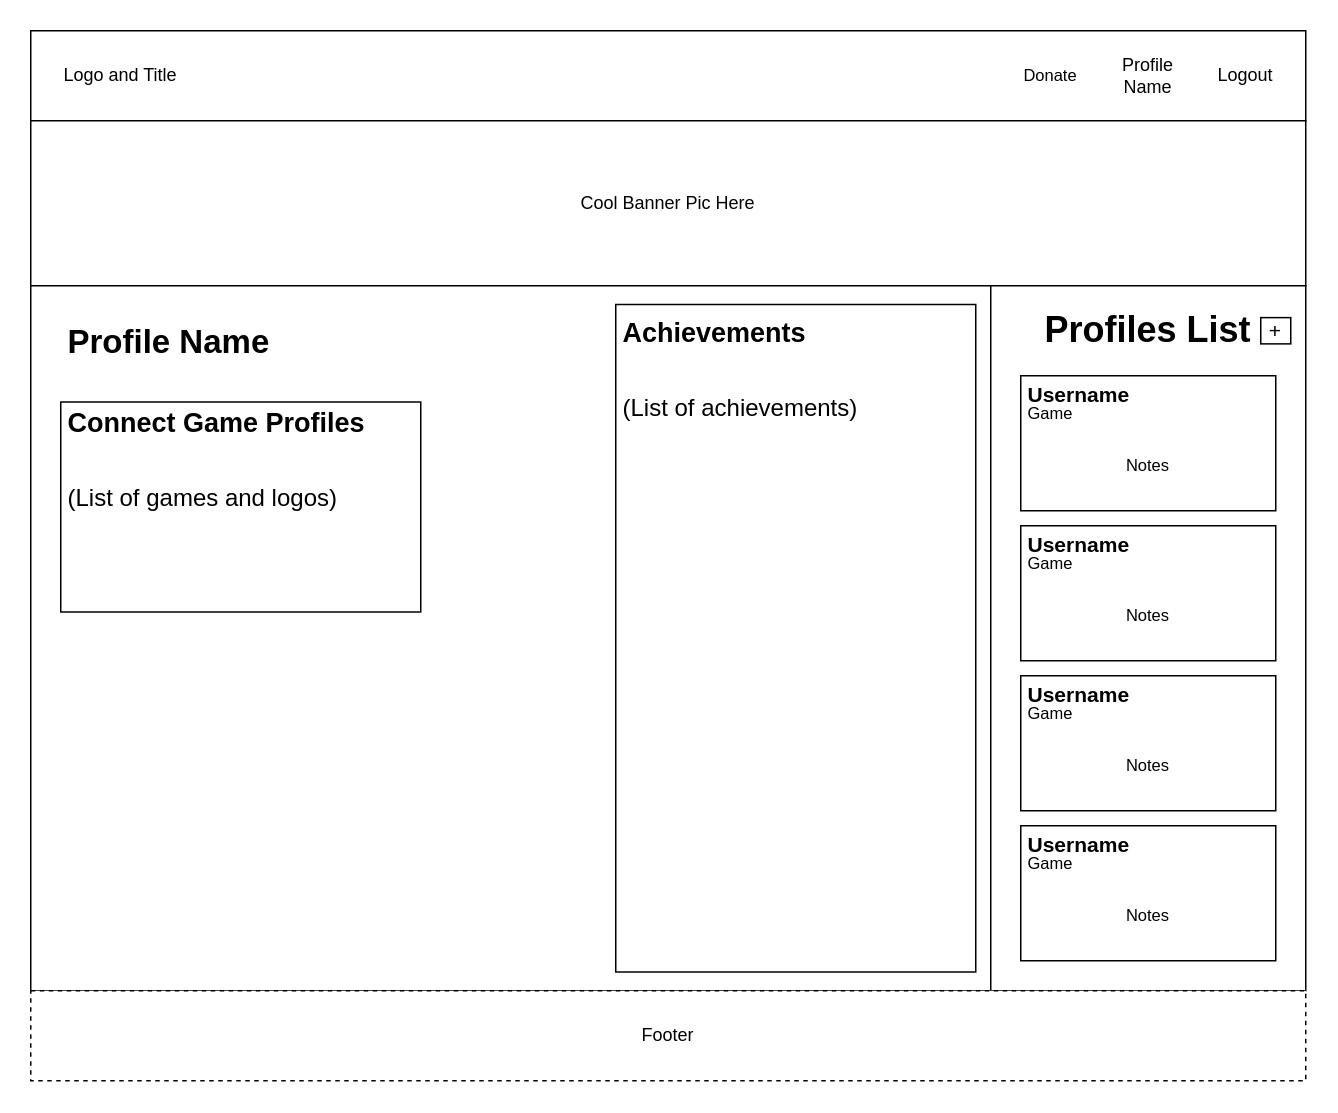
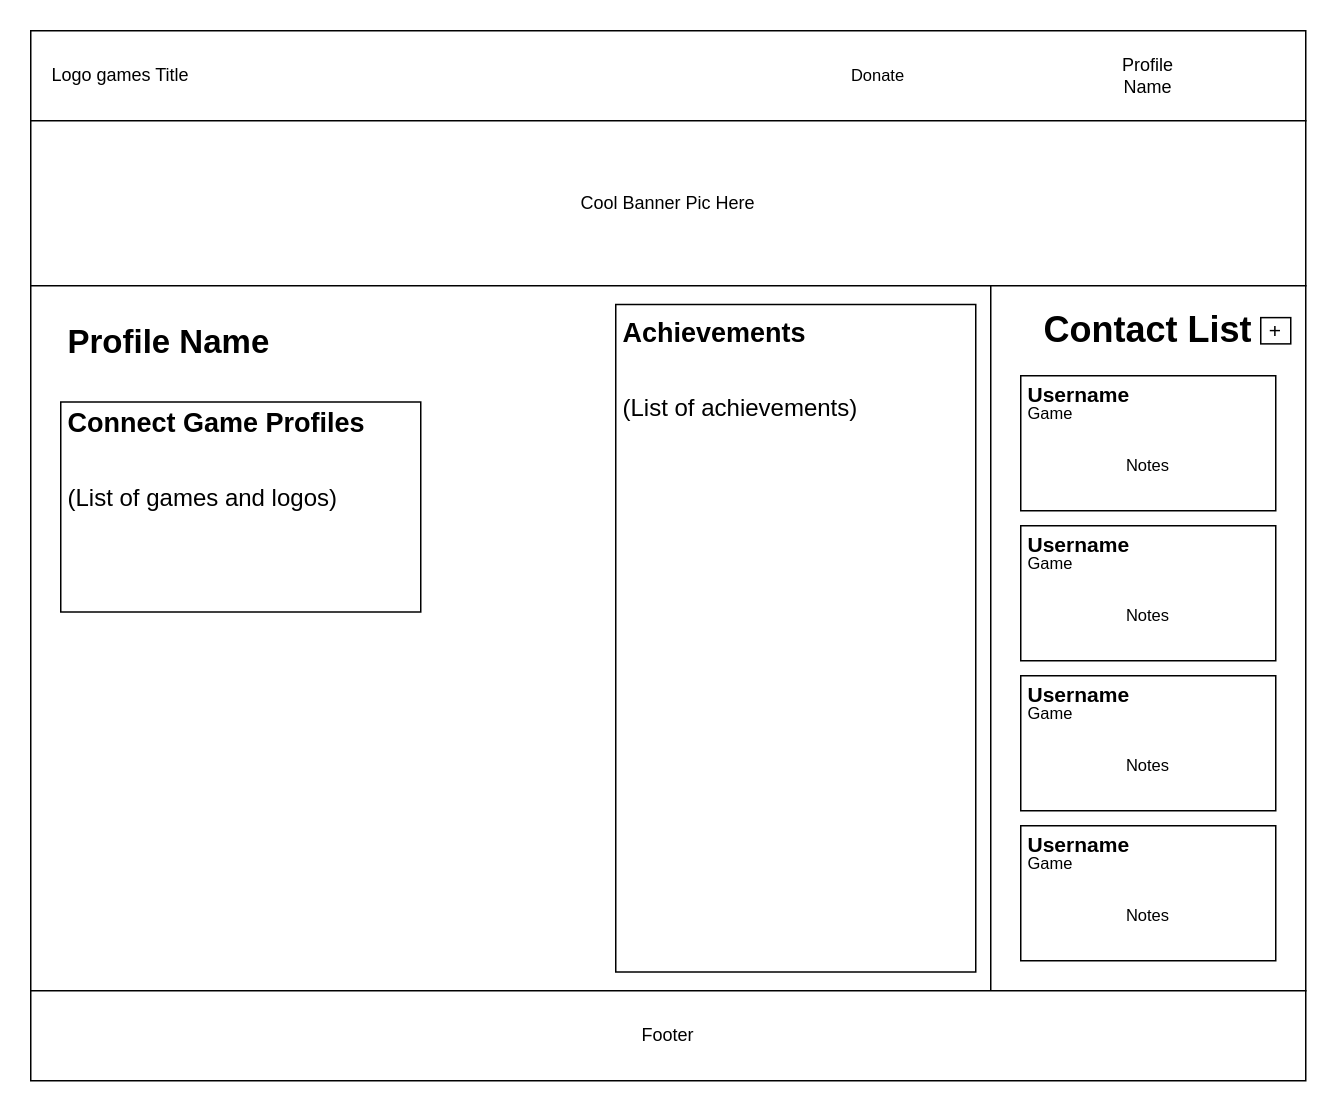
(121, 76) -> (121, 76)
(1051, 76) -> (878, 76)
(1246, 76) -> none
(1148, 297) -> (1148, 297)
(668, 1036) -> (668, 1036)
